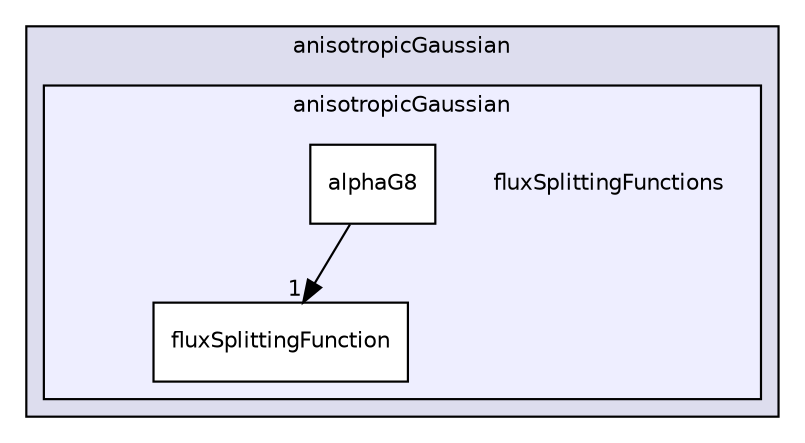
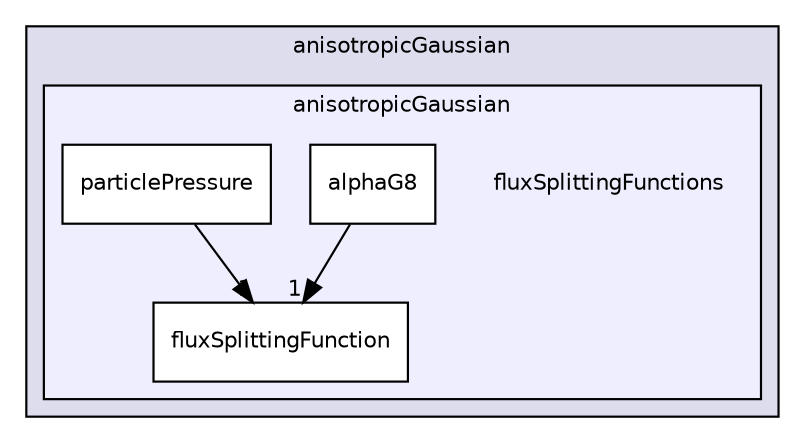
none -> (167, 184)
